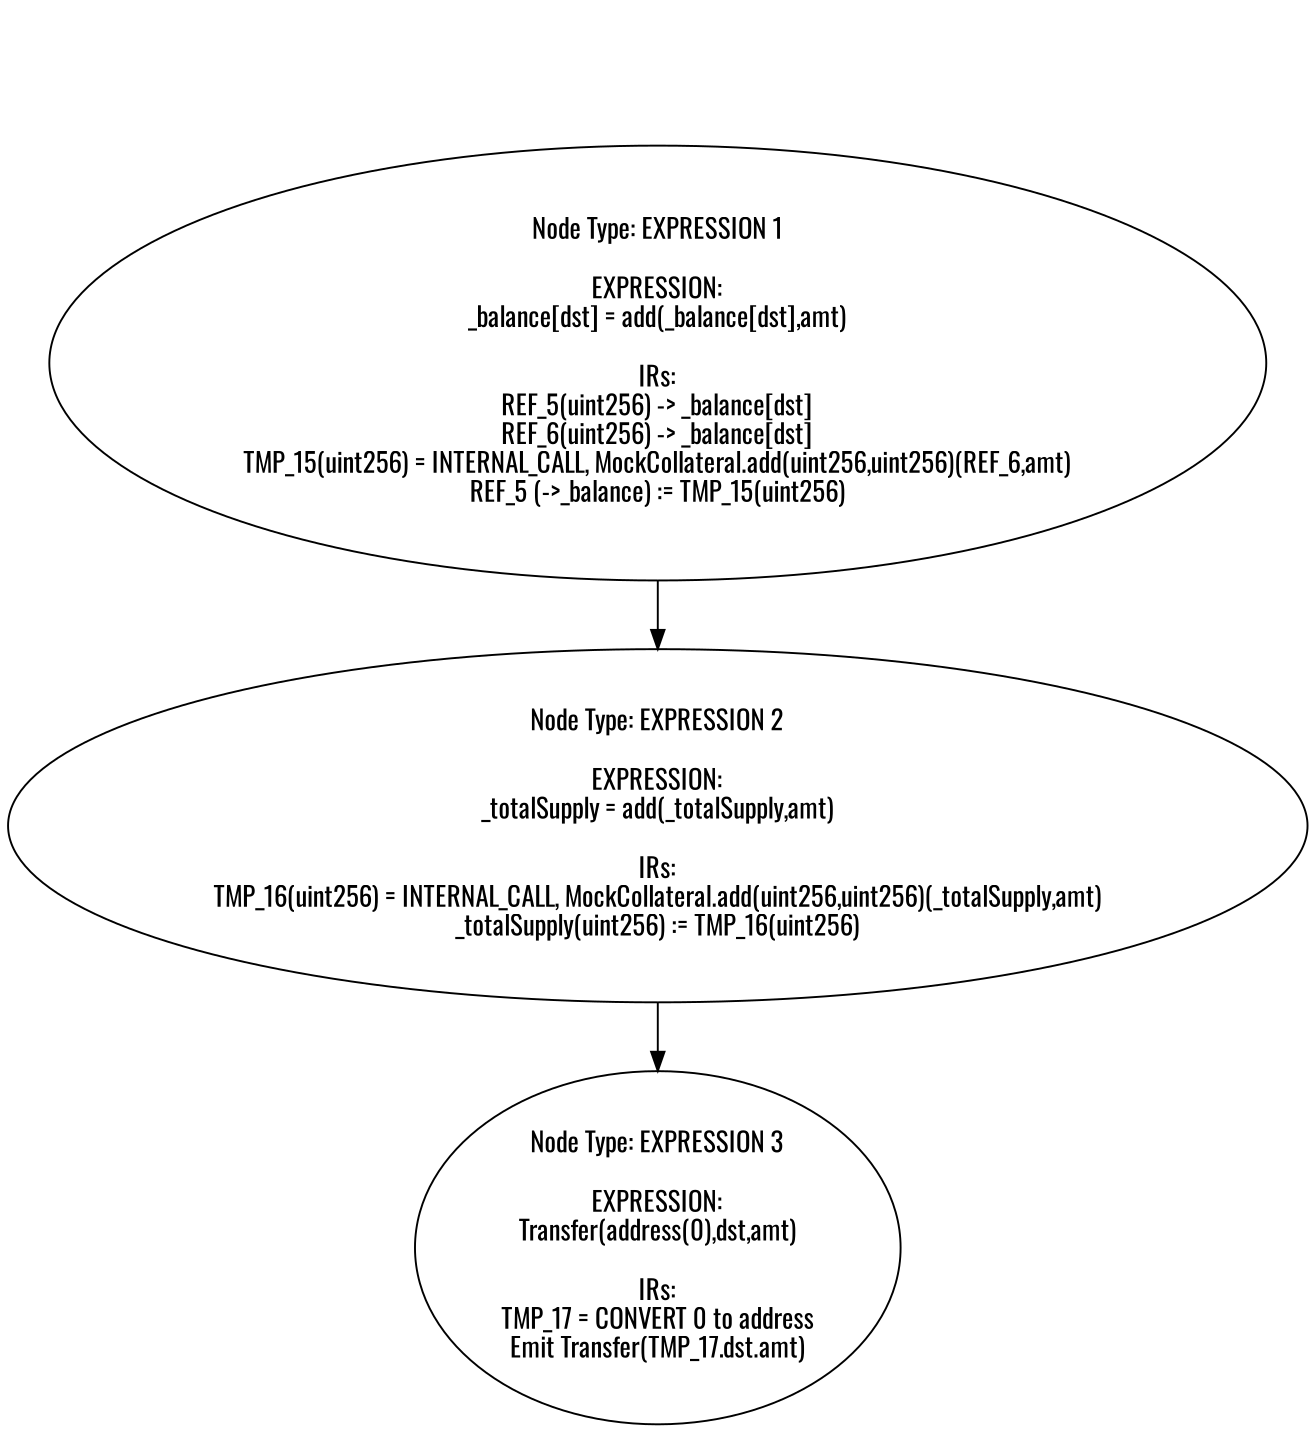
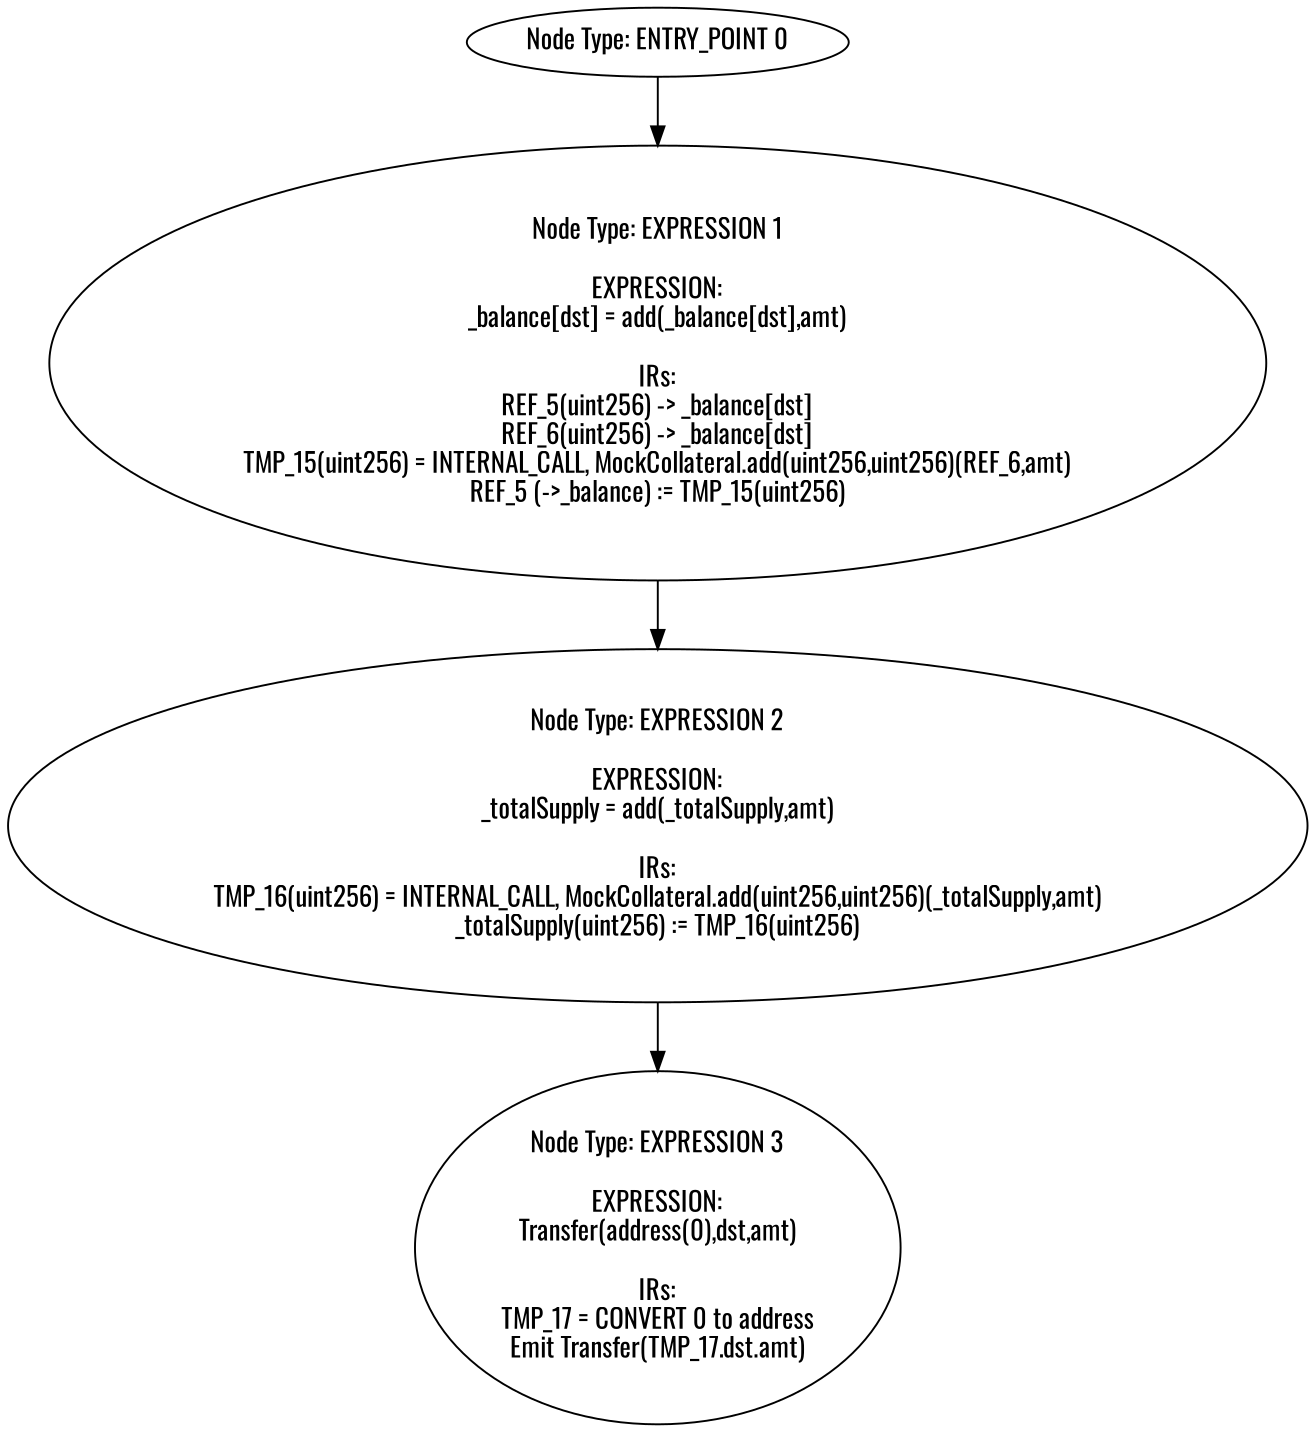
none -> (658, 42)
